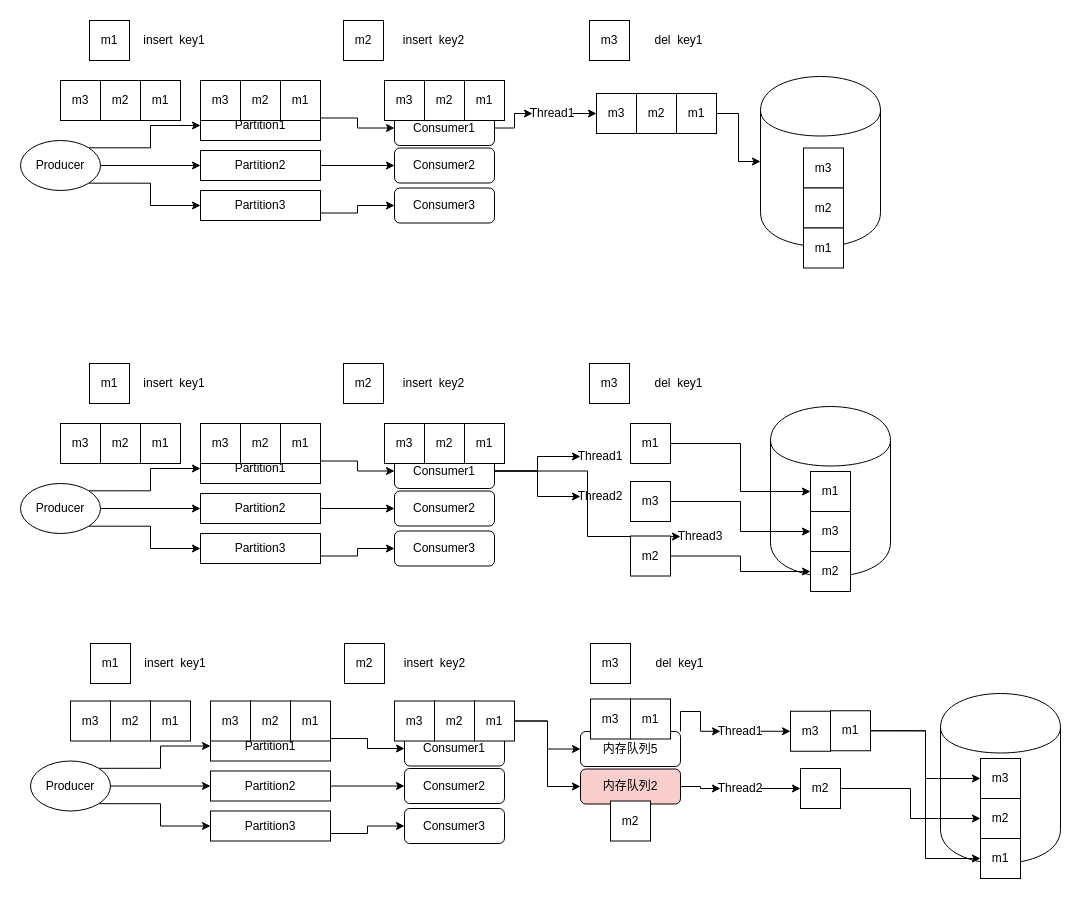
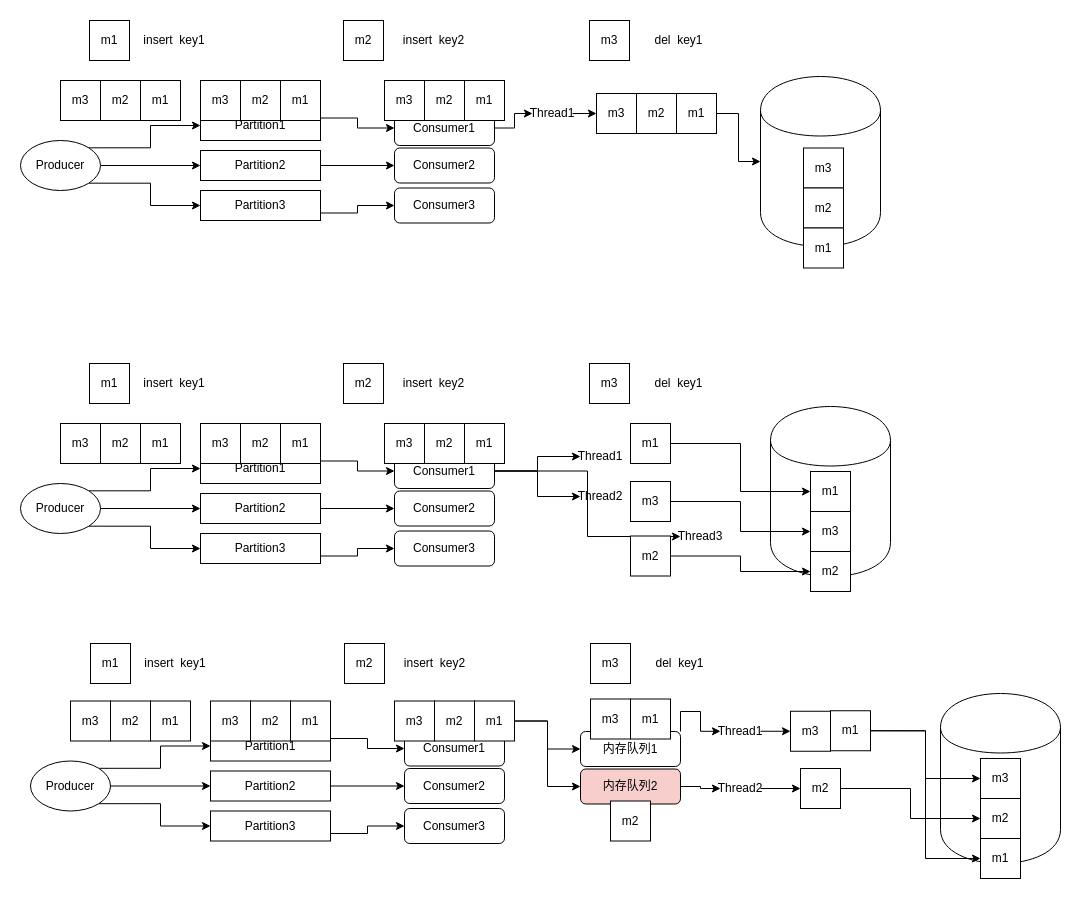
(631, 750) -> (631, 750)
